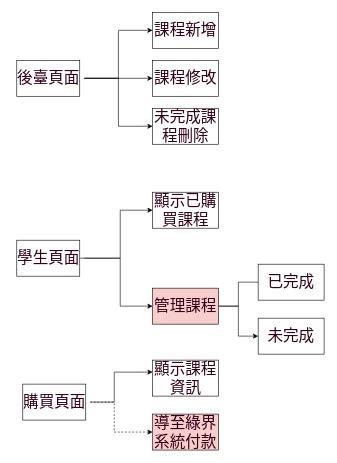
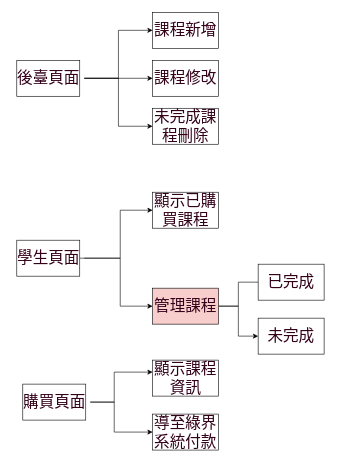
(116, 432) -> (116, 432)
(186, 432) -> (186, 432)
